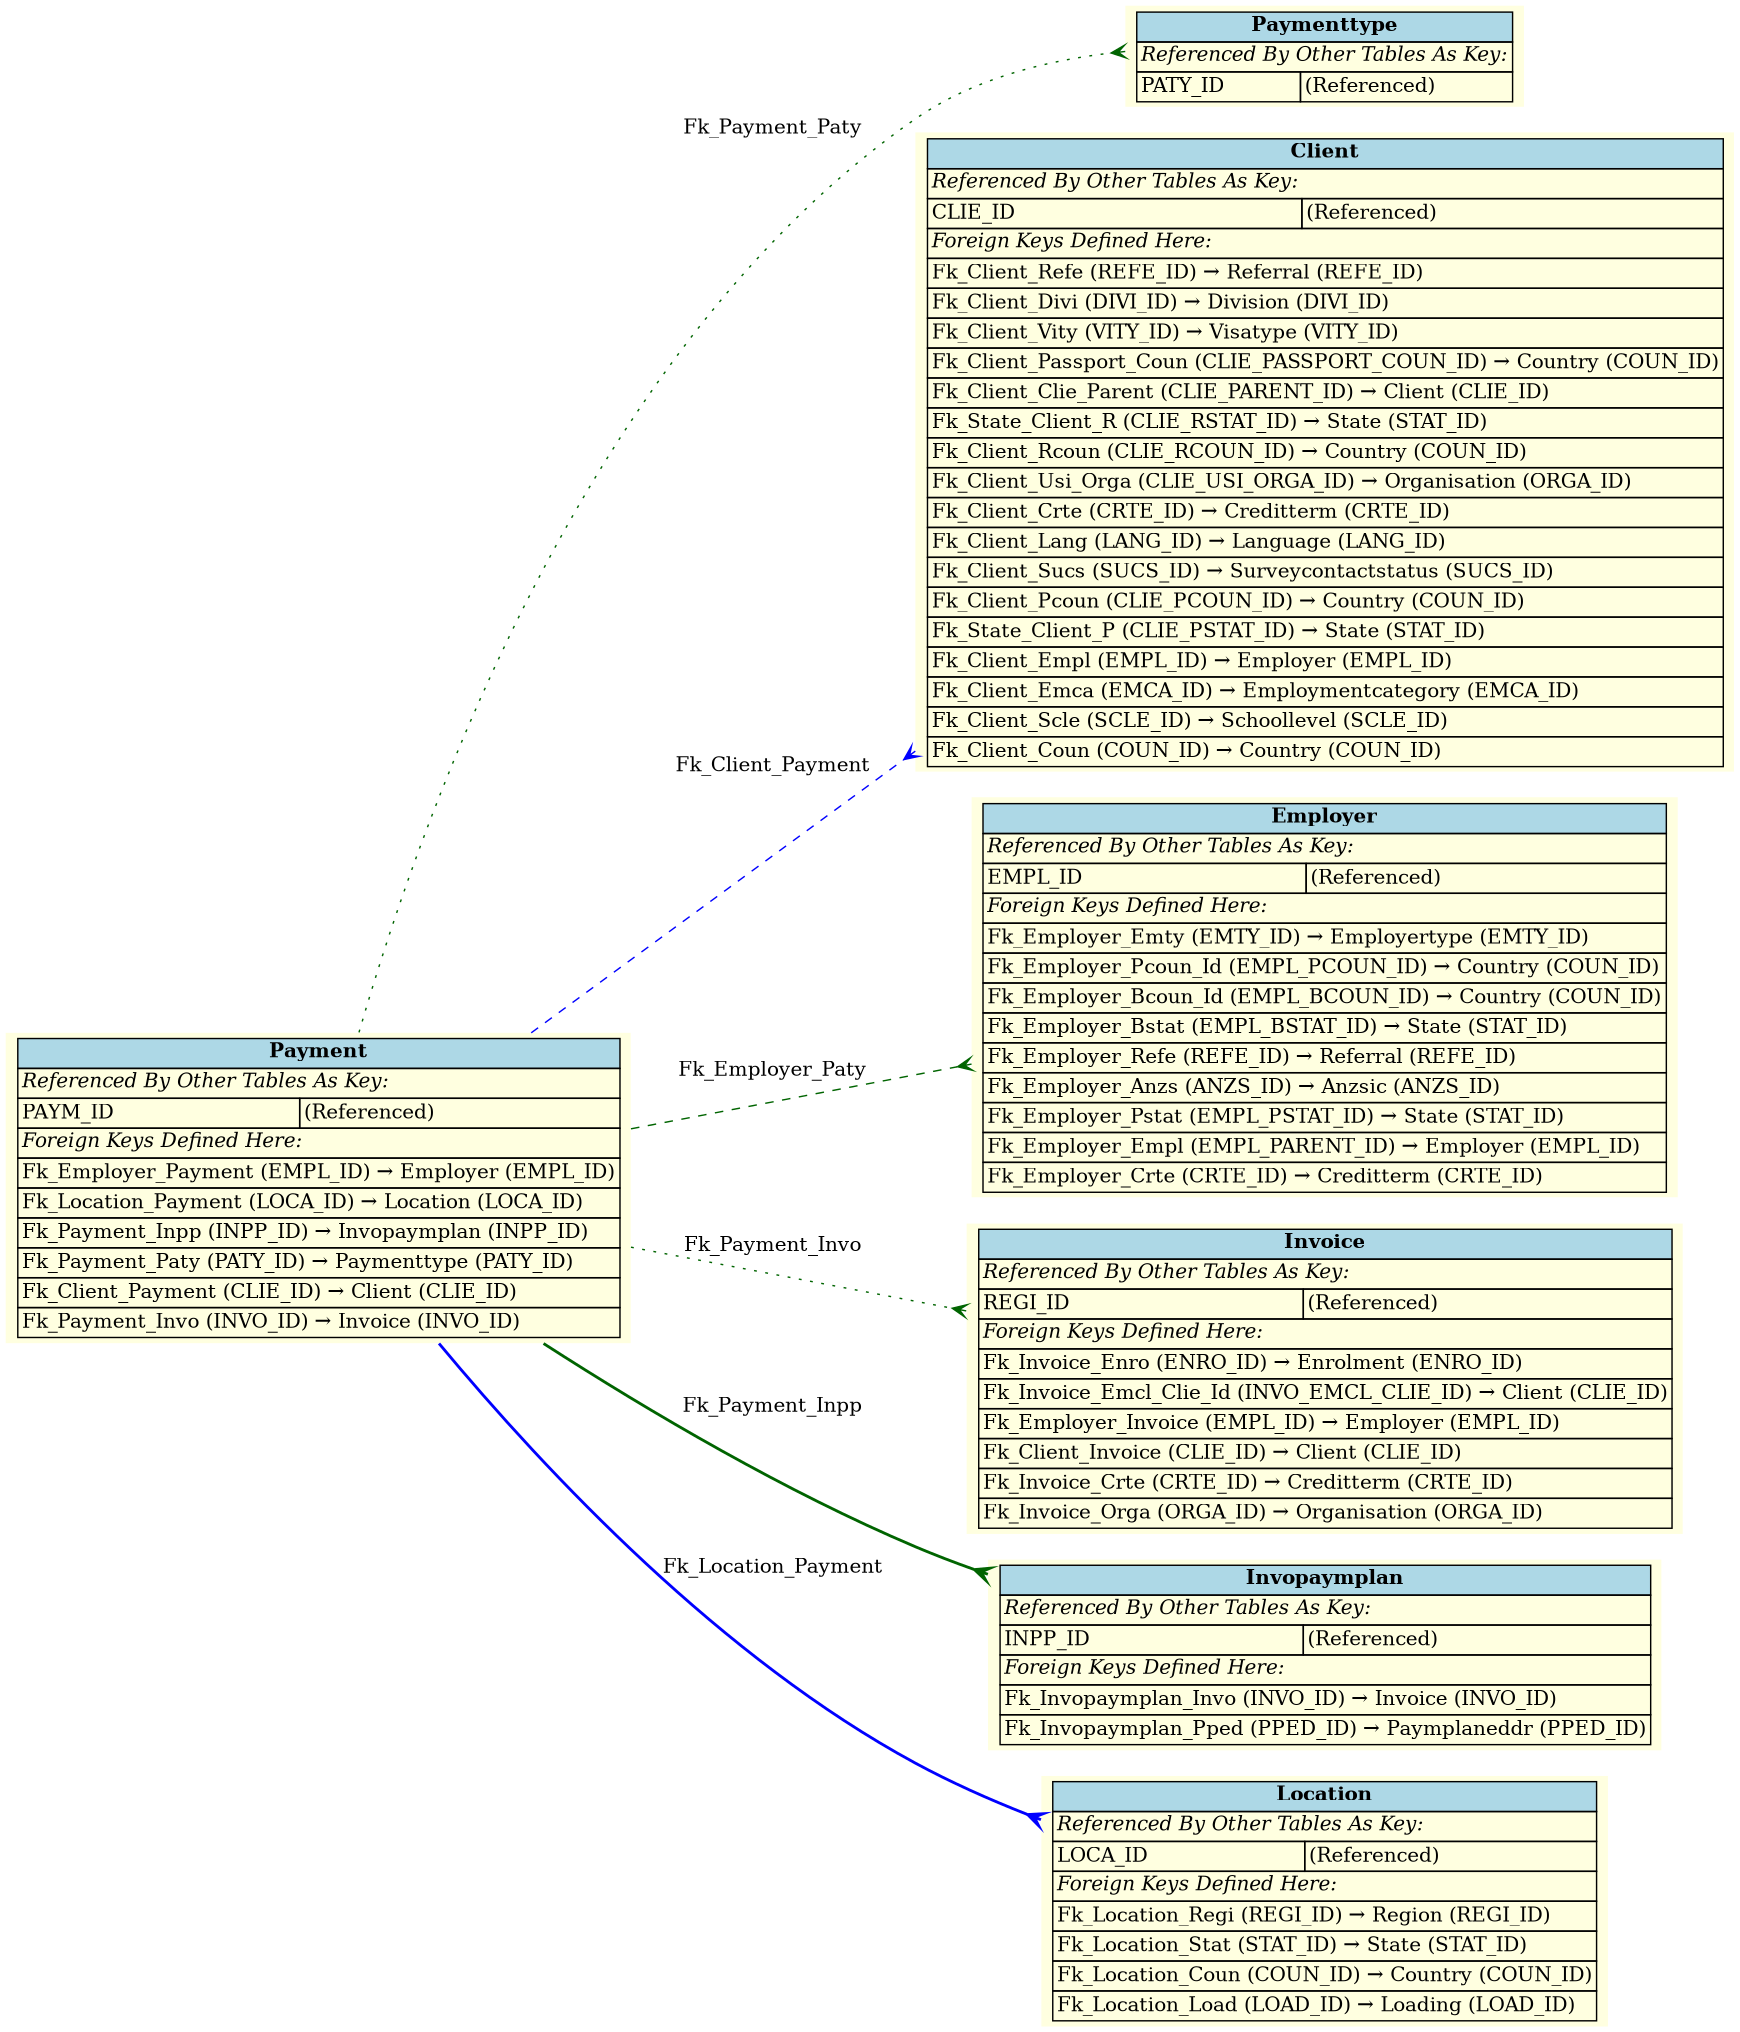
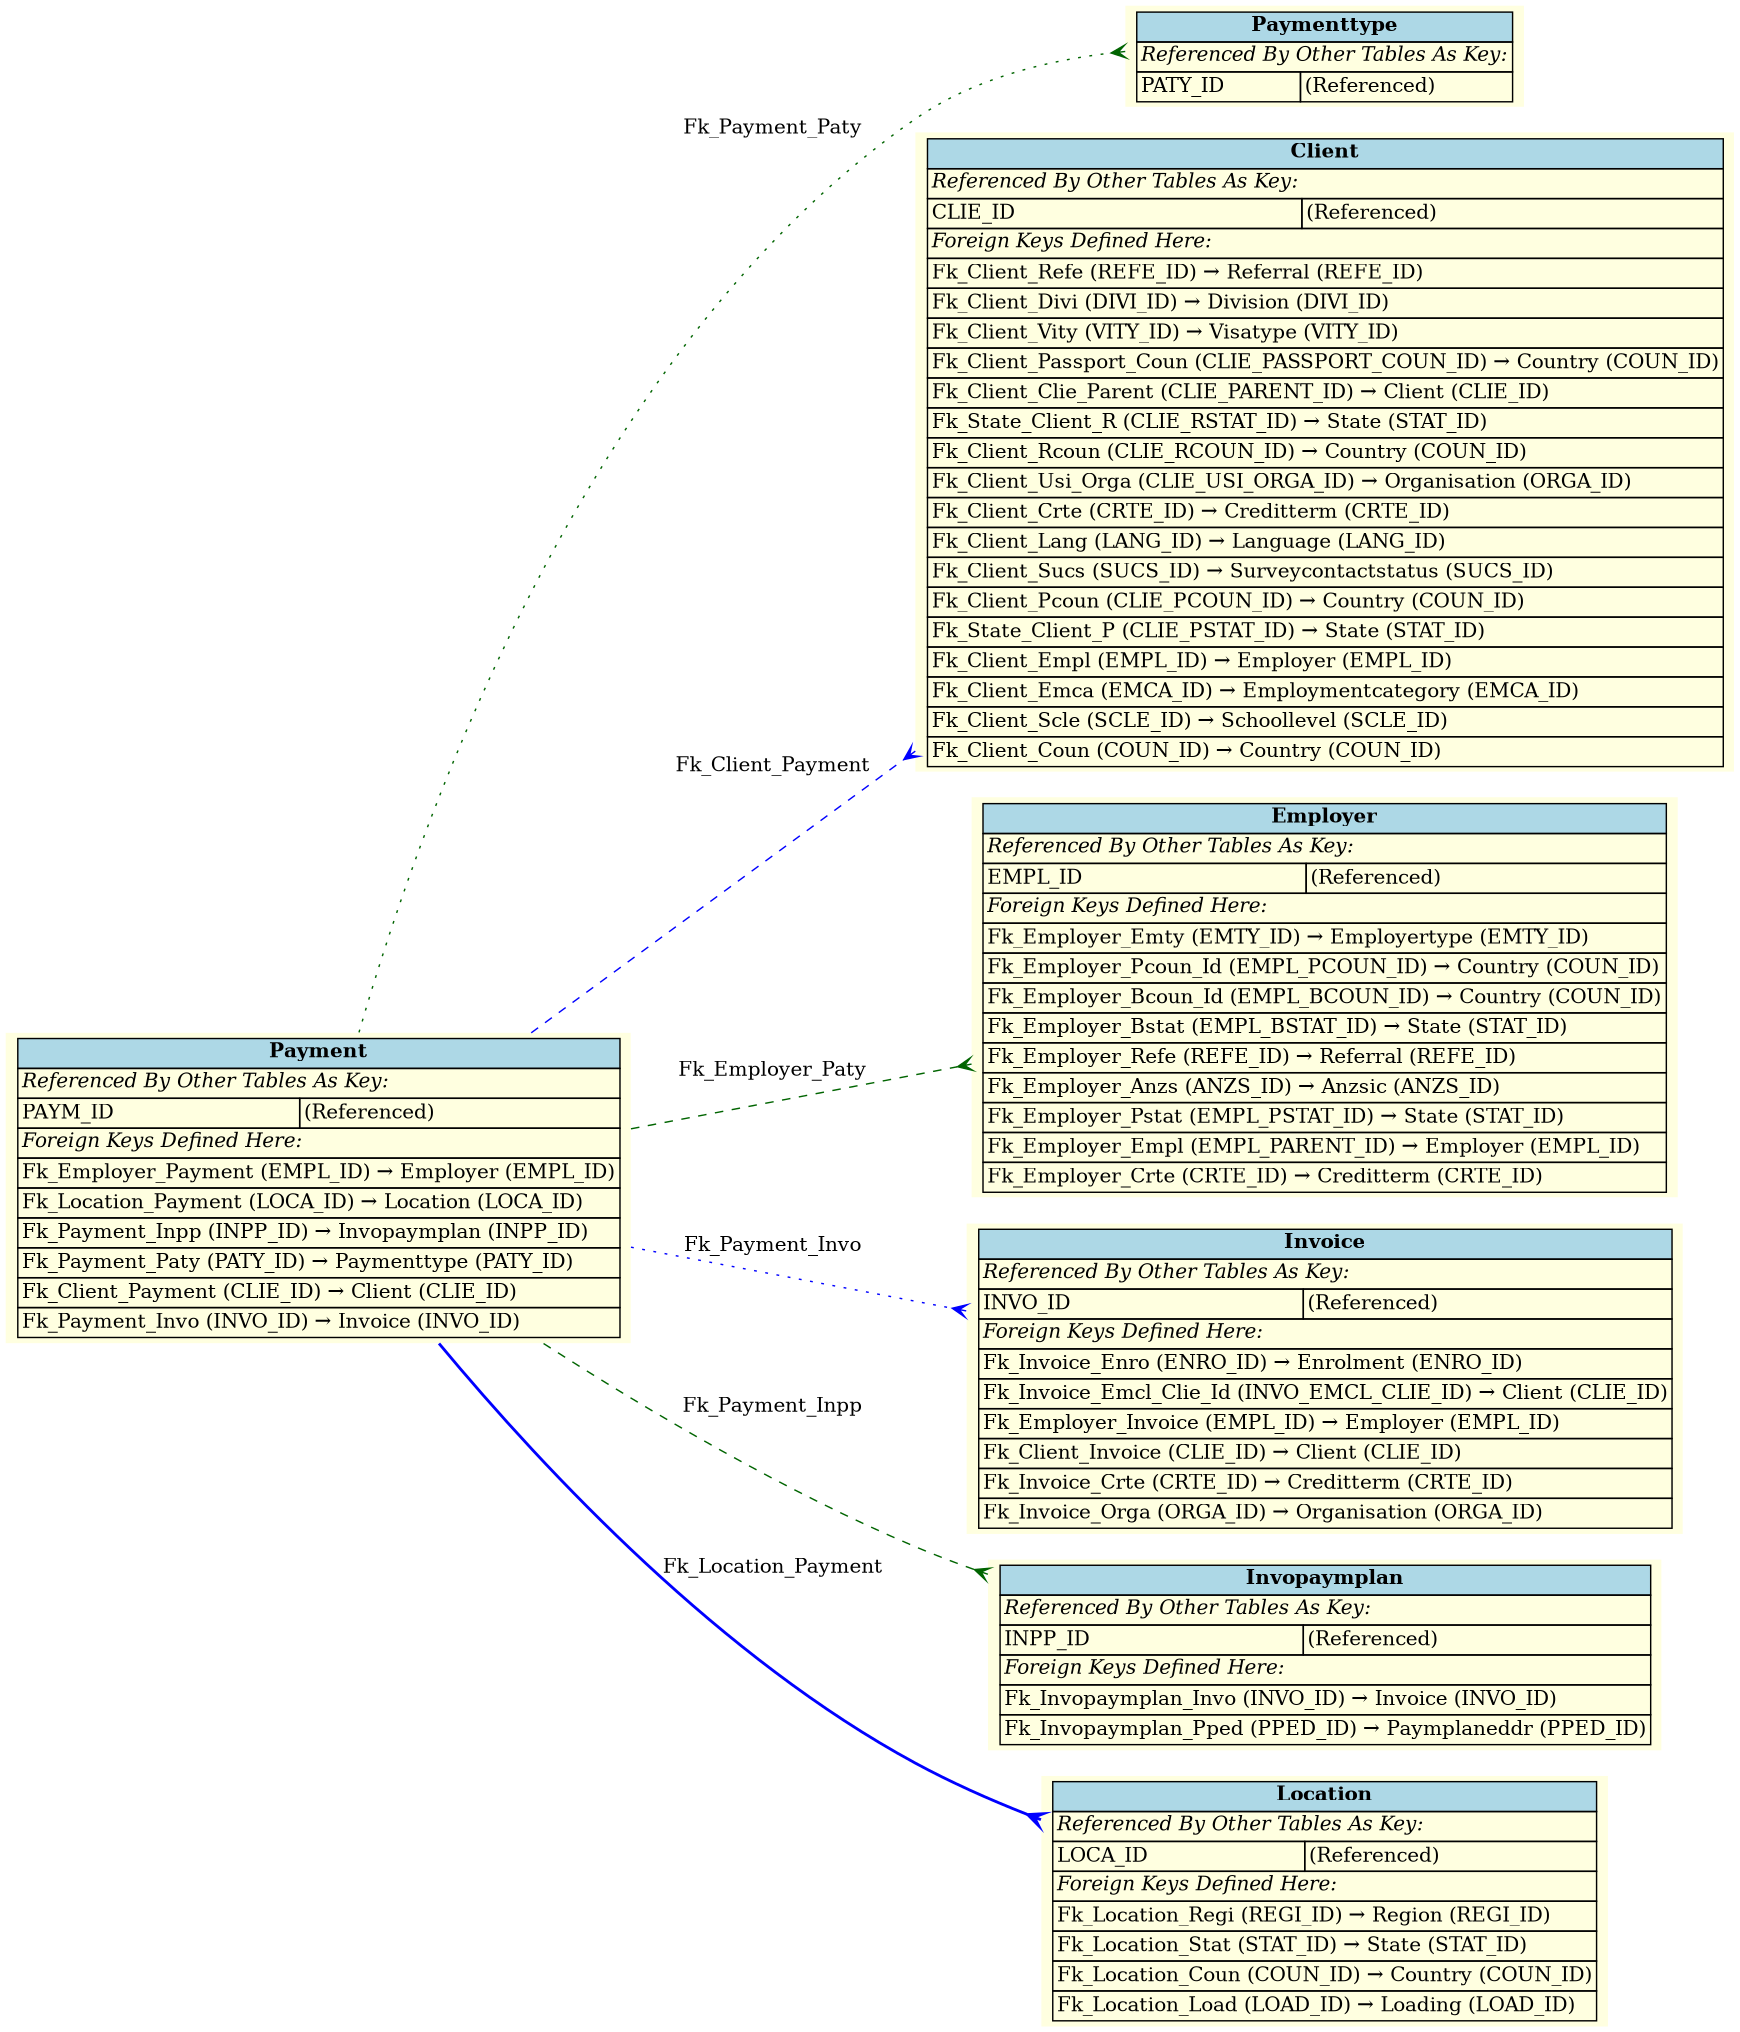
(792, 1278) -> (792, 1278)
(1026, 1303) -> (1027, 1303)
(753, 1468) -> (753, 1468)
